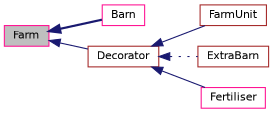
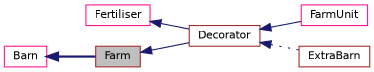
(233, 15) -> (334, 15)
(81, 24) -> (77, 57)
(27, 36) -> (118, 57)
(184, 79) -> (175, 26)
